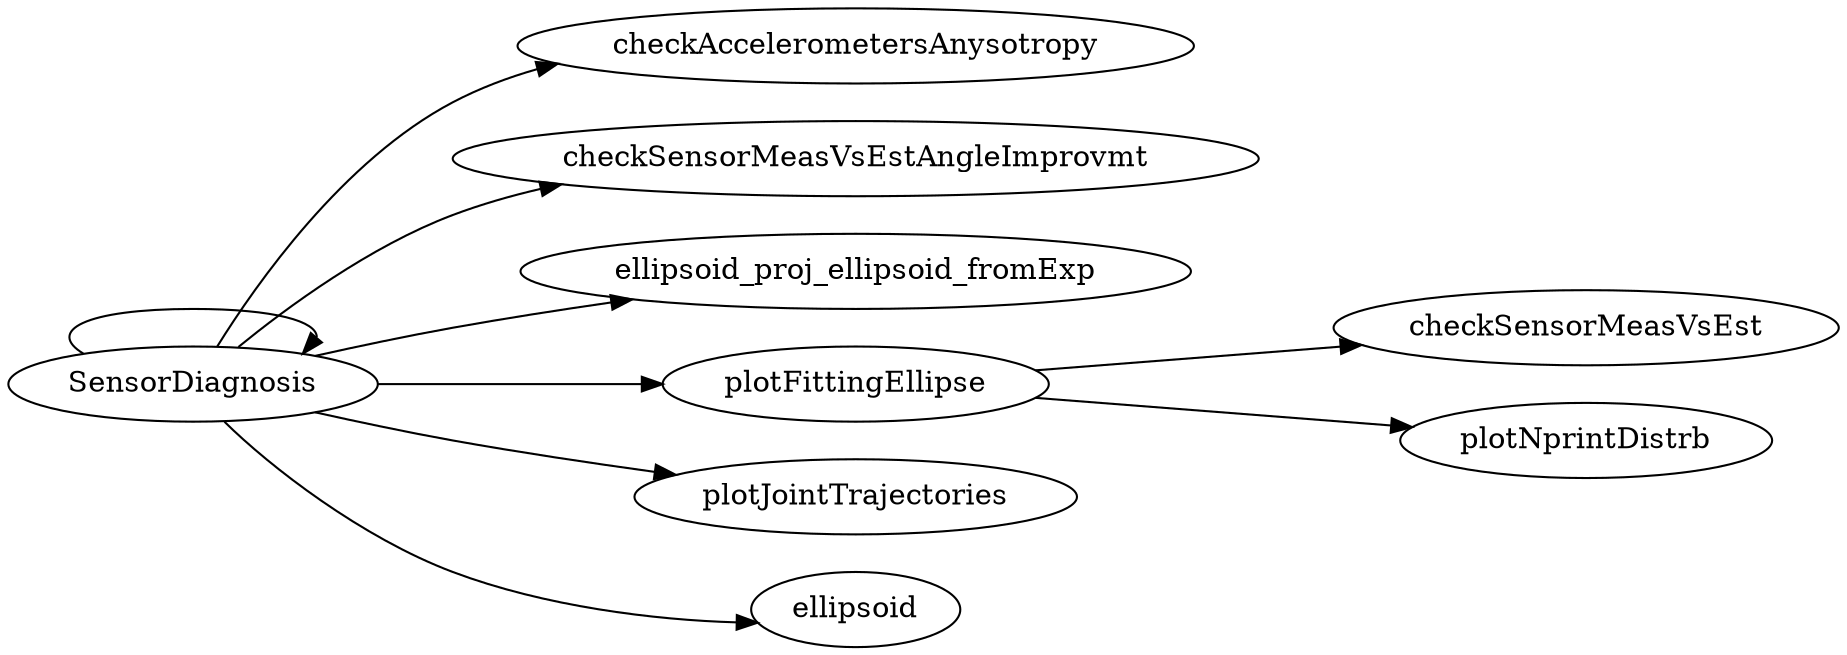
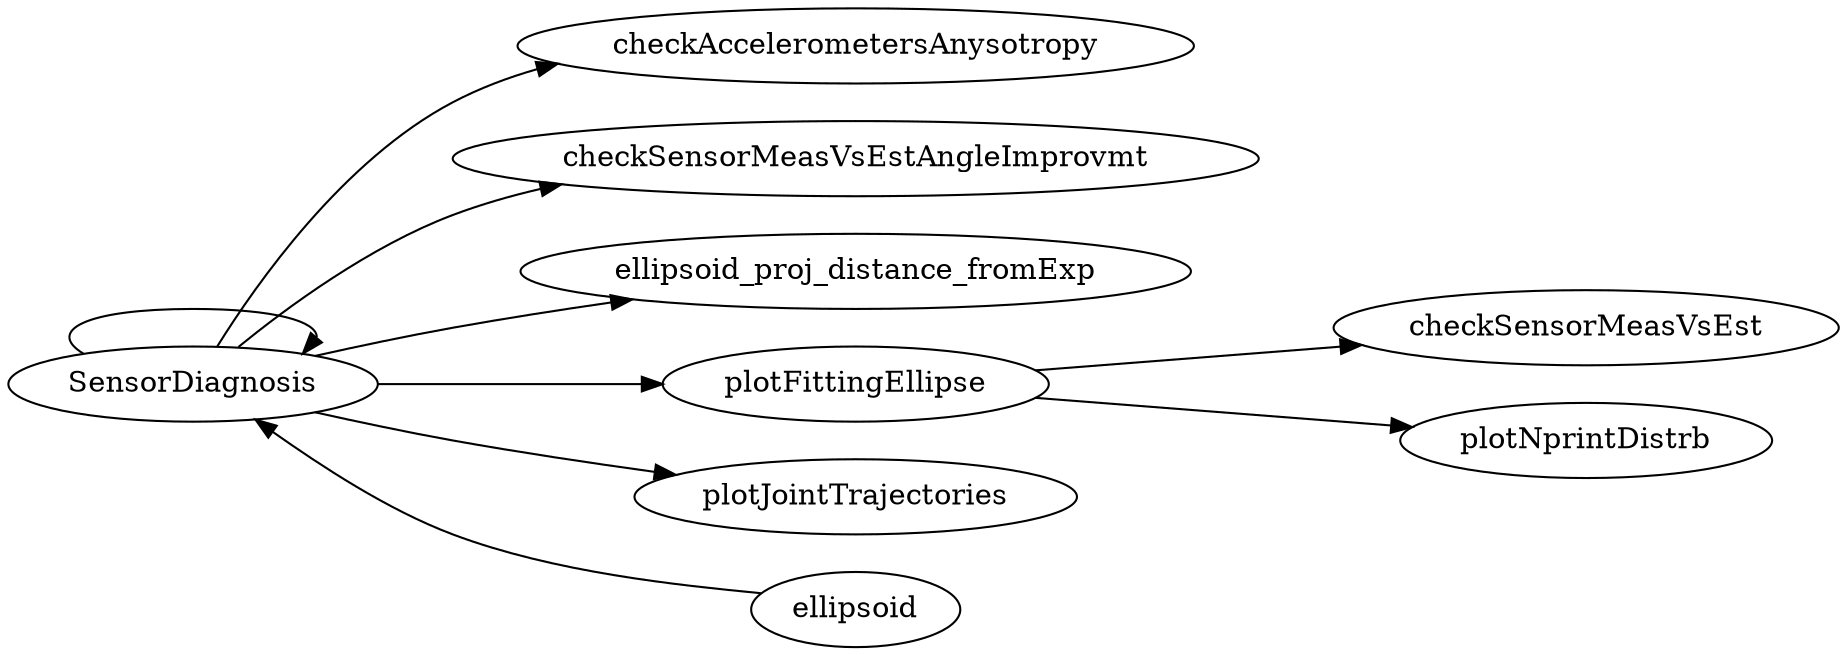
(856, 271) -> (856, 271)
(460, 574) -> (504, 551)
